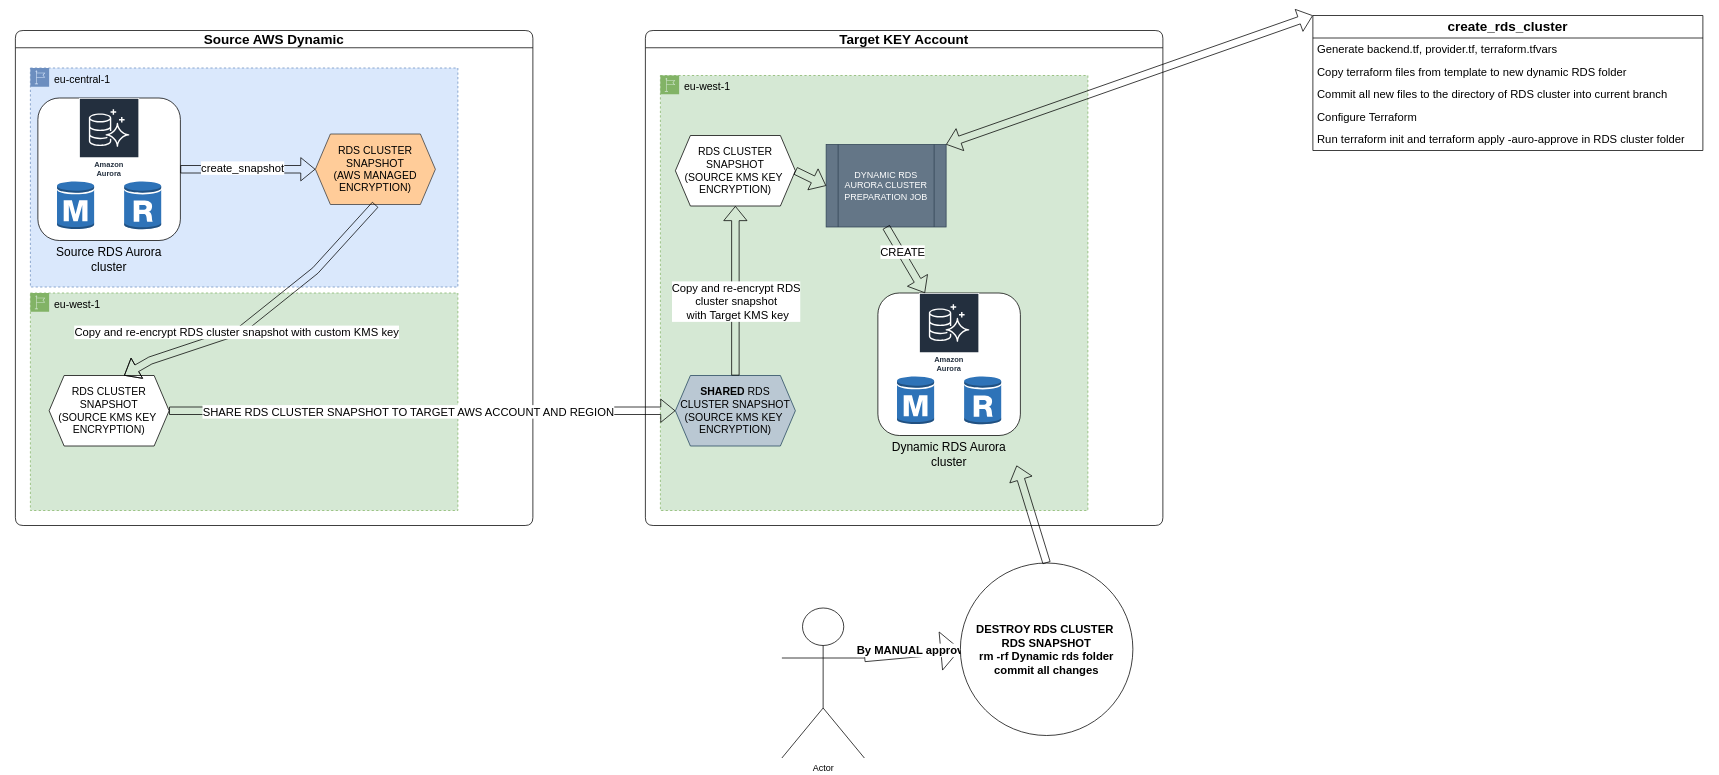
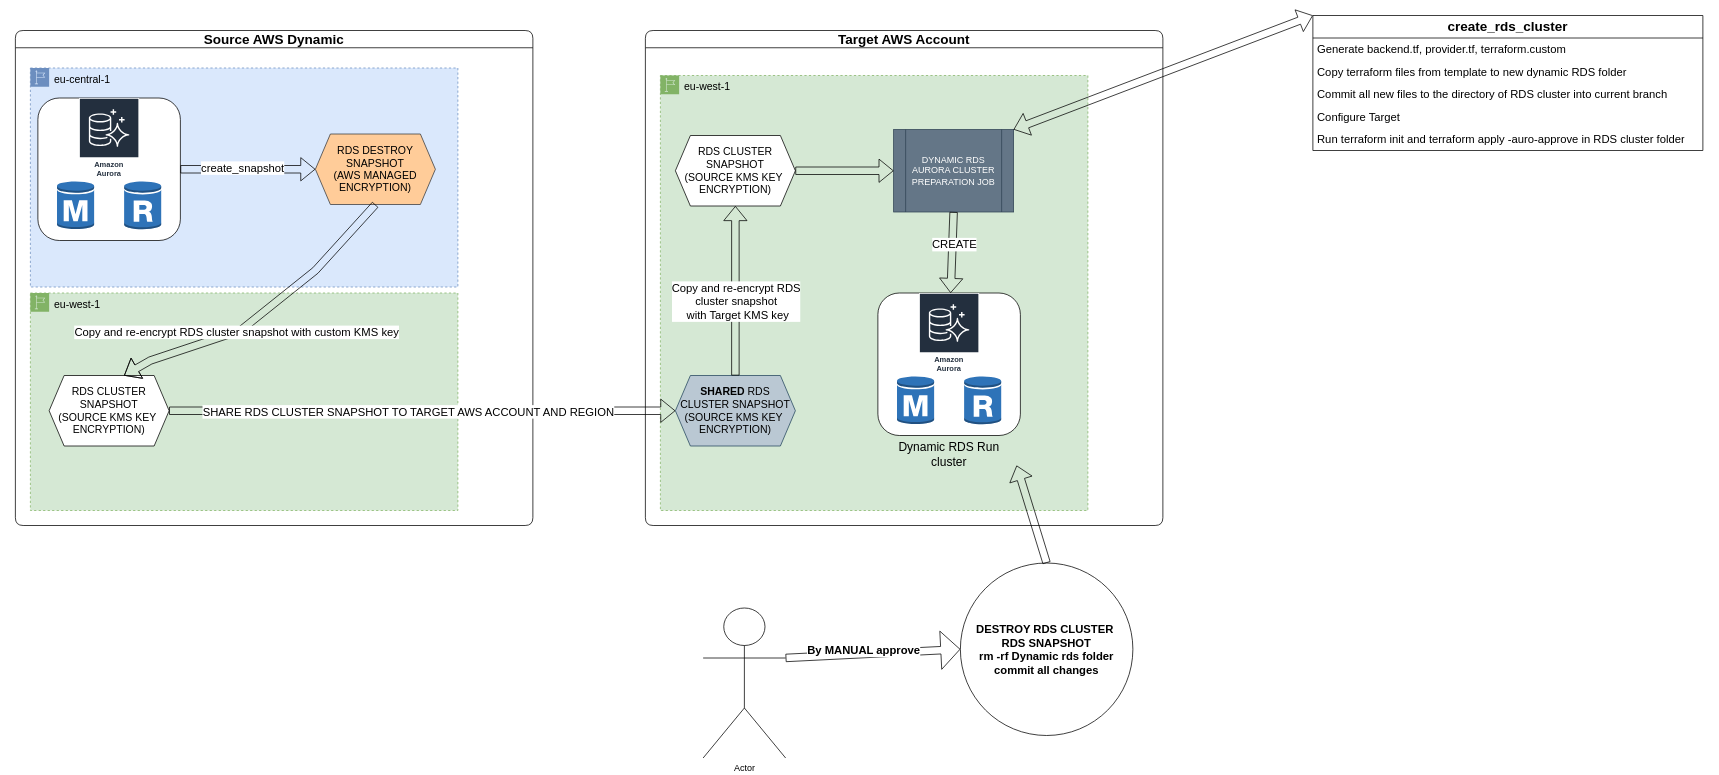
(904, 39) -> (904, 39)
(1433, 49) -> (1433, 49)
(1363, 117) -> (1355, 117)
(375, 169) -> (375, 169)
(886, 186) -> (954, 171)
(109, 259) -> none
(949, 454) -> (949, 454)
(823, 683) -> (744, 683)
